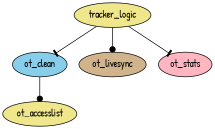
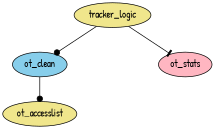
(77, 39) -> (77, 39)
(113, 64) -> none
